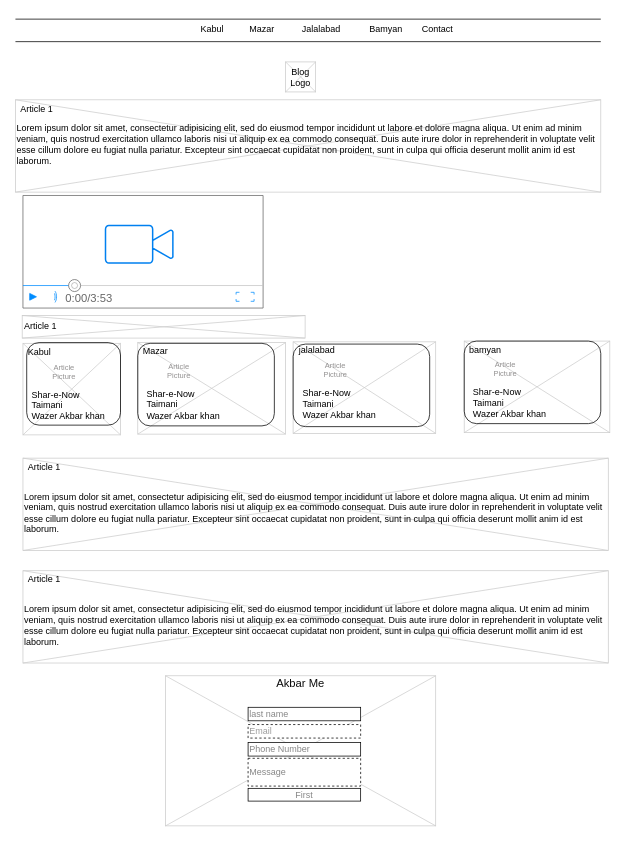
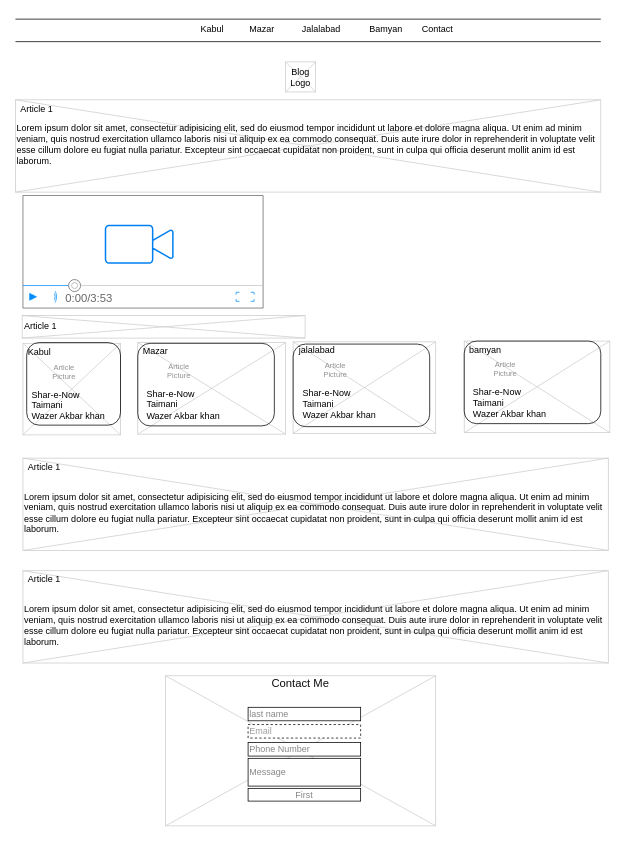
(300, 683) -> (300, 683)
(304, 772) -> (304, 772)
